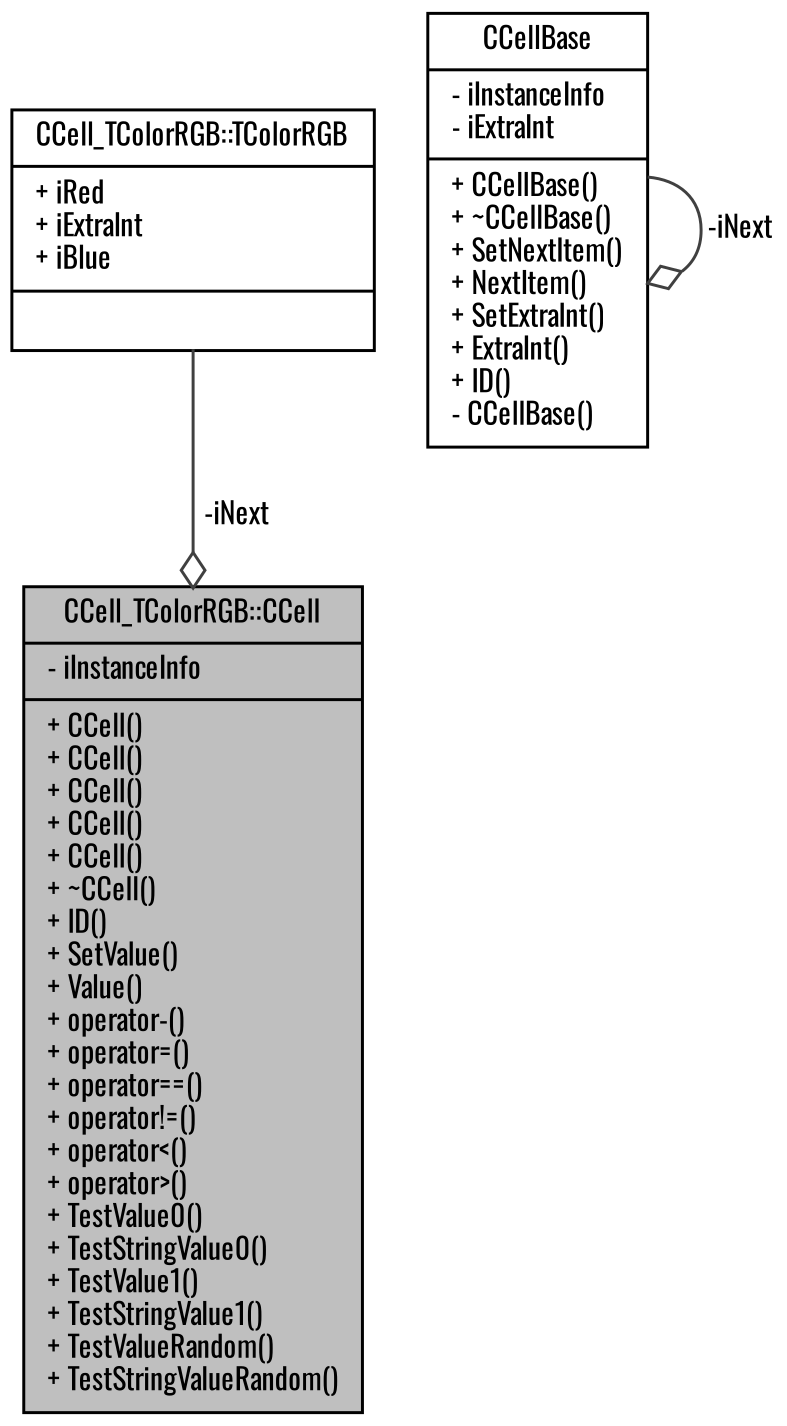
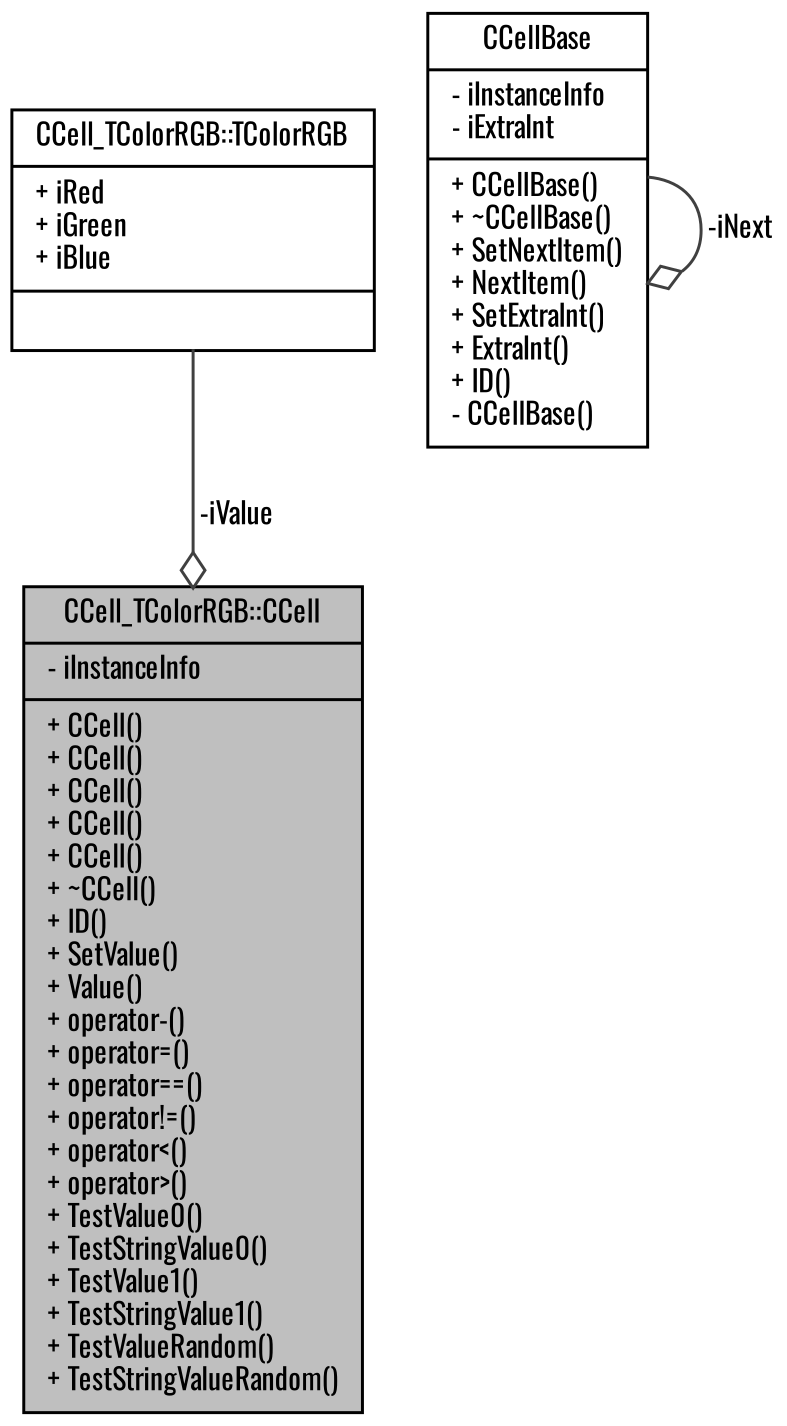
(91, 227) -> (82, 227)
(235, 517) -> (235, 517)
